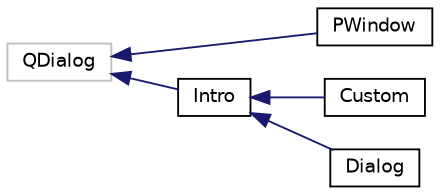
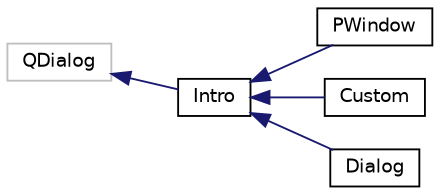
(224, 44) -> (301, 59)
